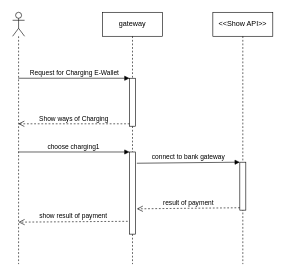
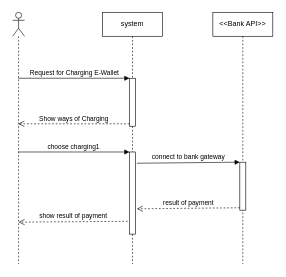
(132, 24) -> (132, 24)
(243, 24) -> (243, 24)
